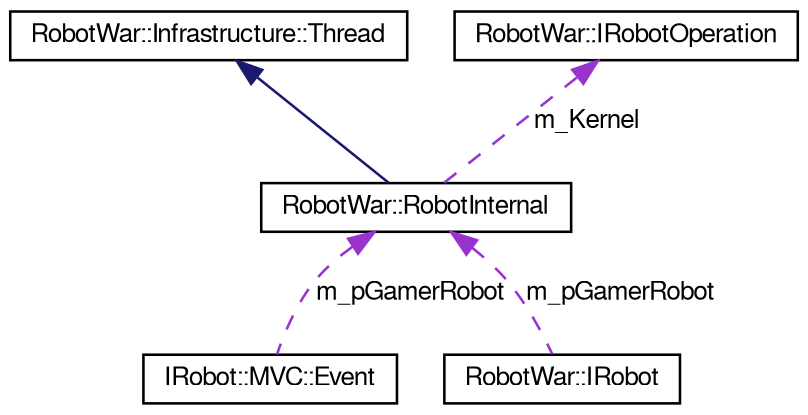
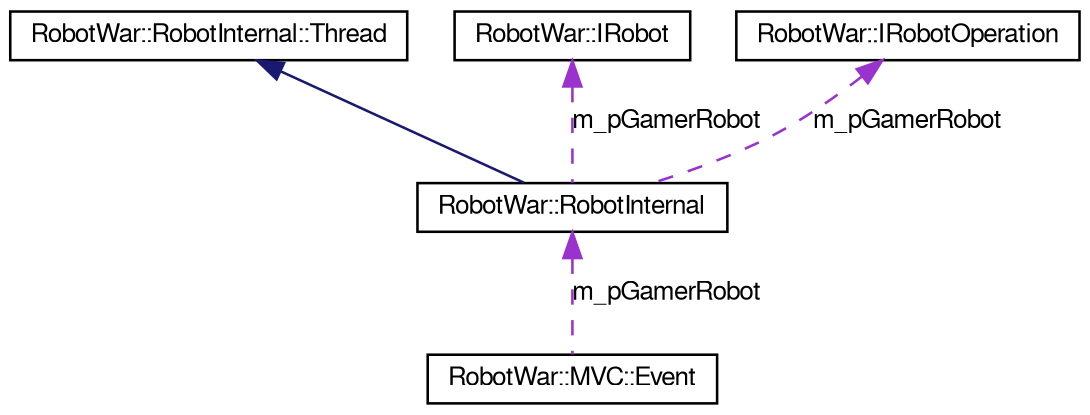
(209, 36) -> (209, 36)
(588, 122) -> (908, 122)
(519, 296) -> (572, 135)
(270, 379) -> (572, 379)
